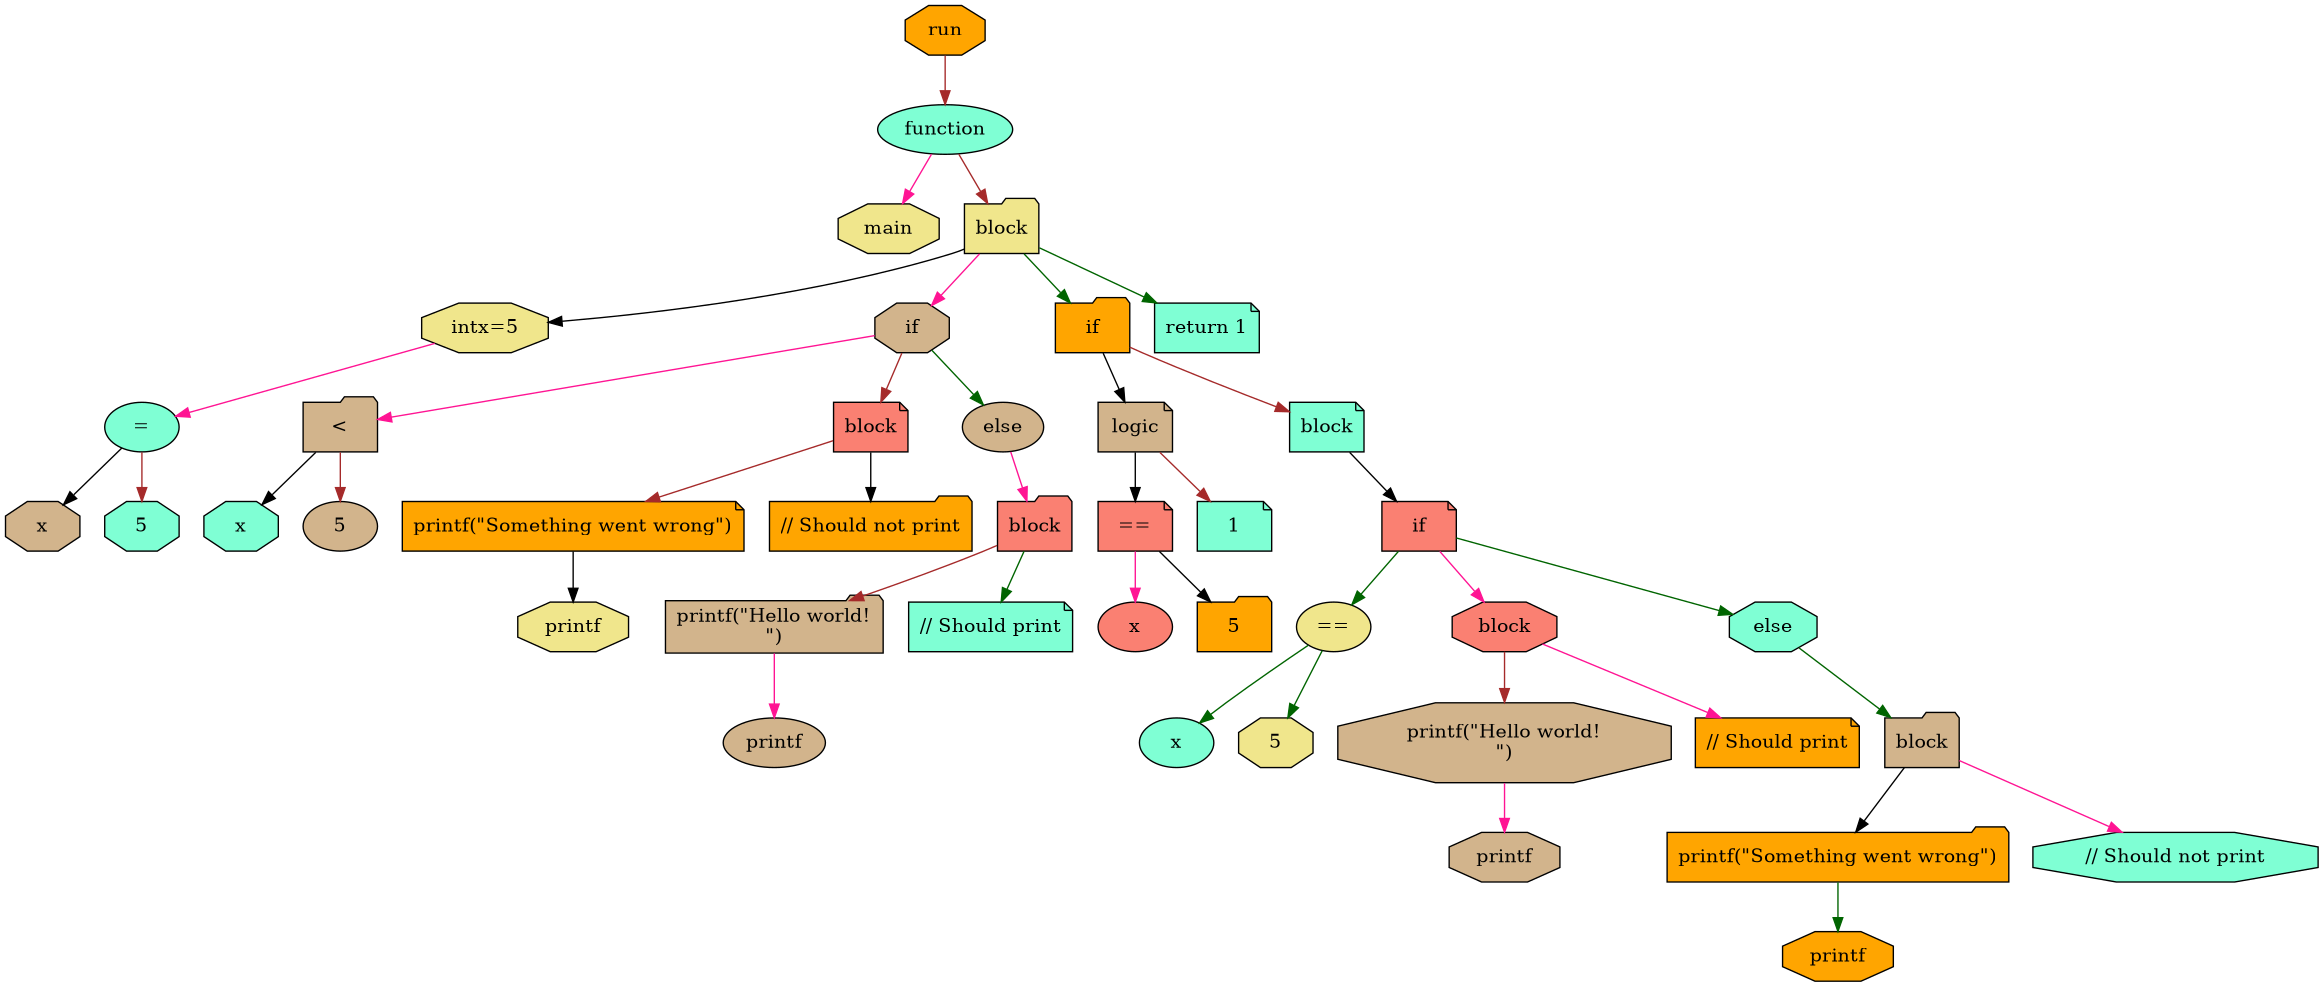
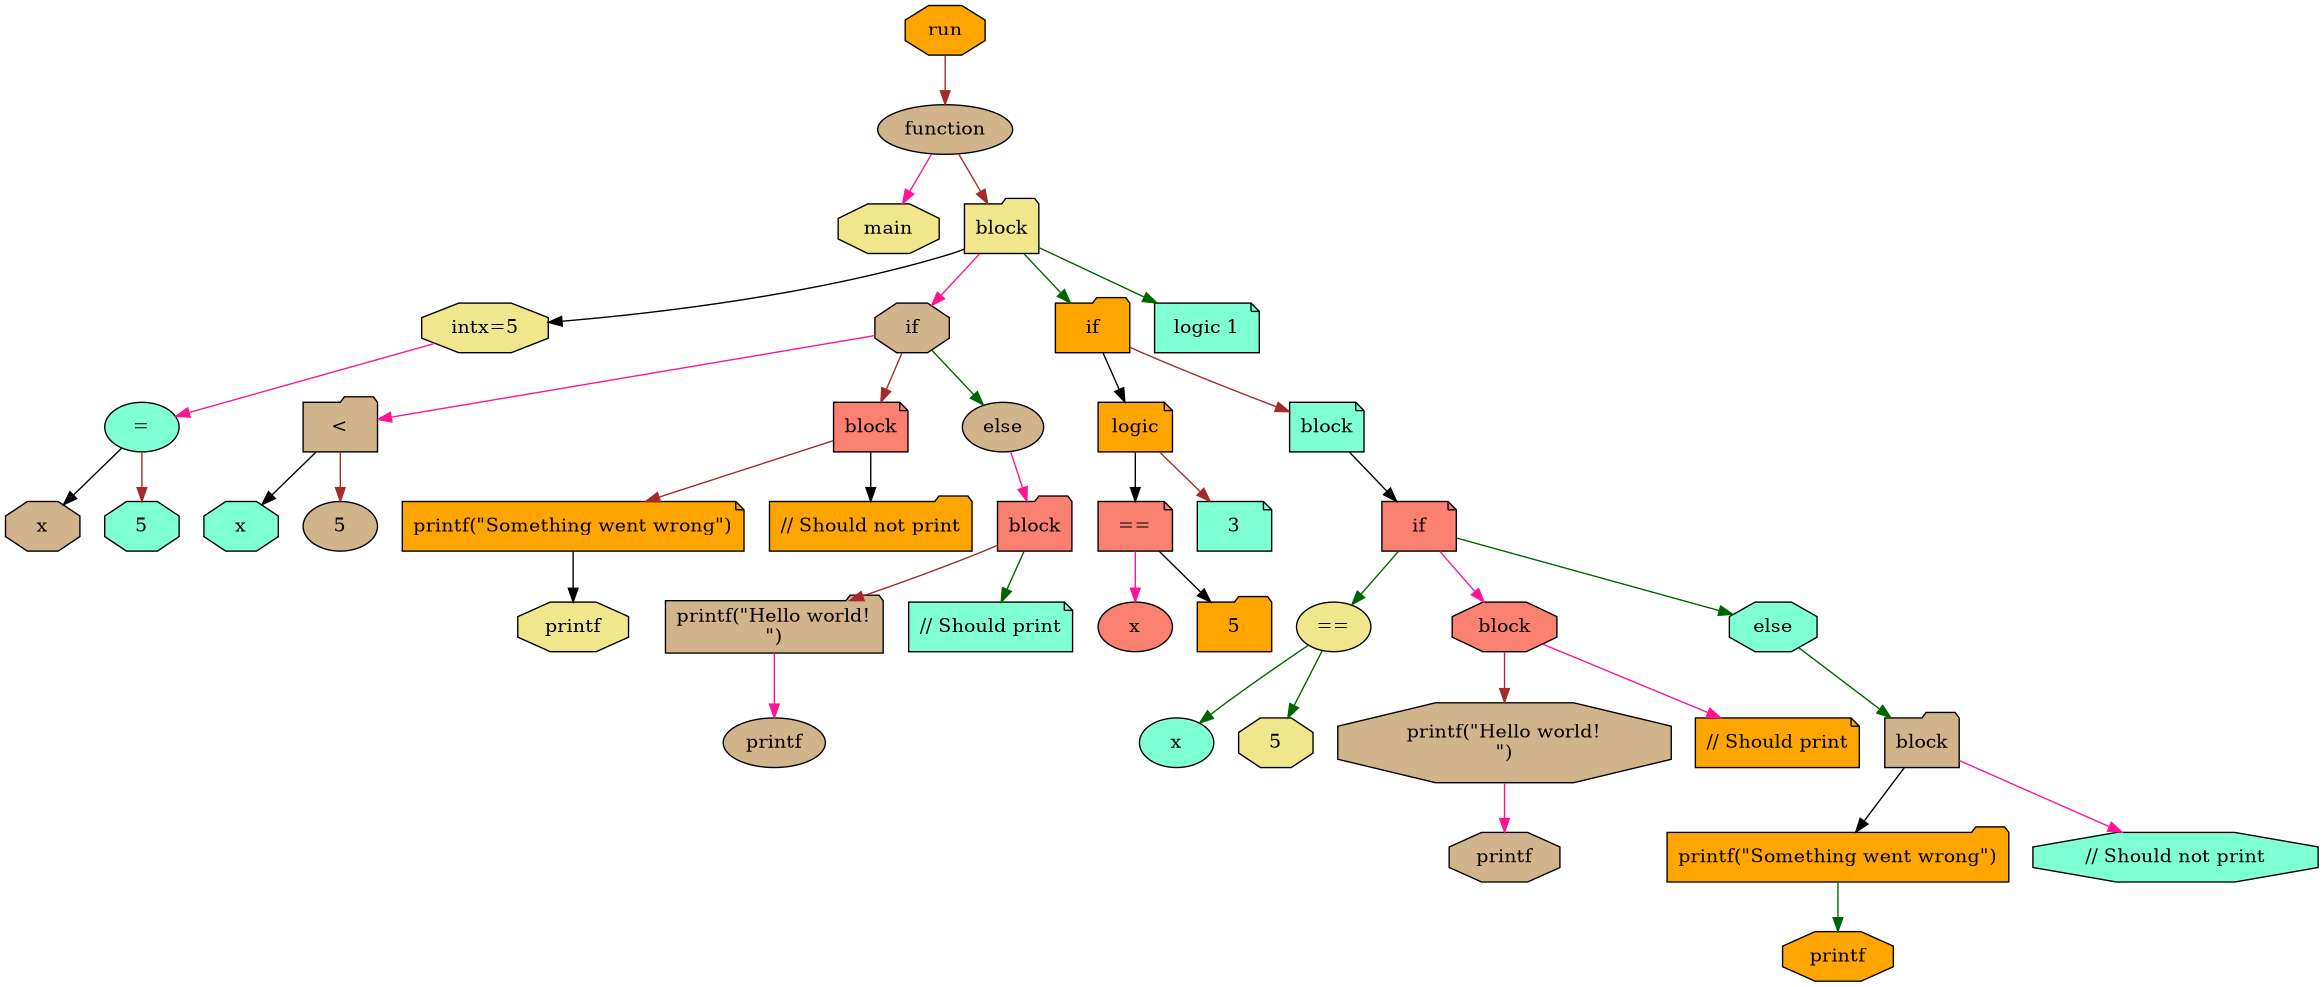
(945, 130) -> (945, 130)
(1207, 328) -> (1207, 328)
(1135, 427) -> (1135, 427)
(1234, 526) -> (1234, 526)
